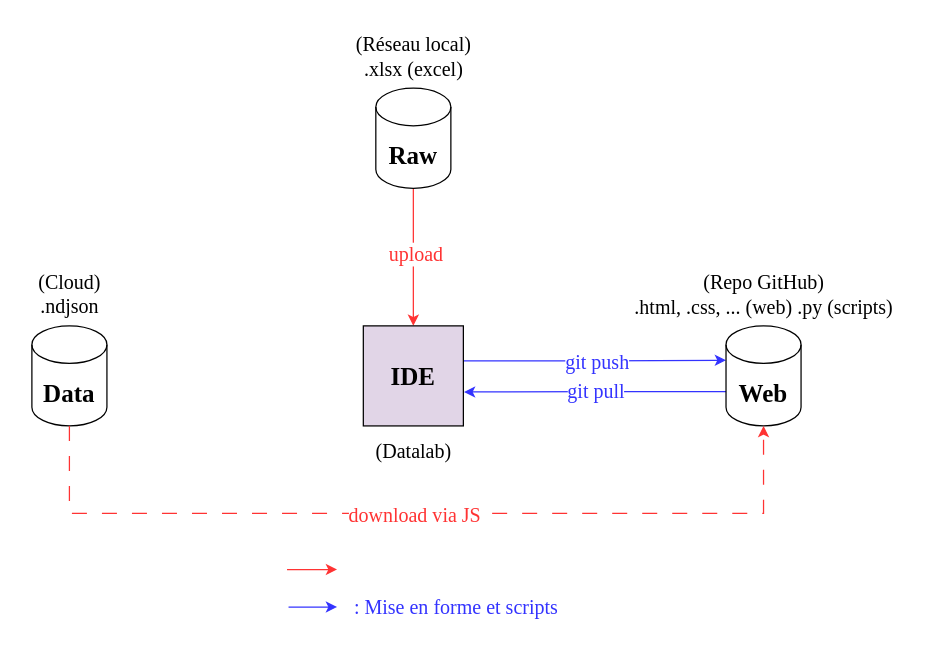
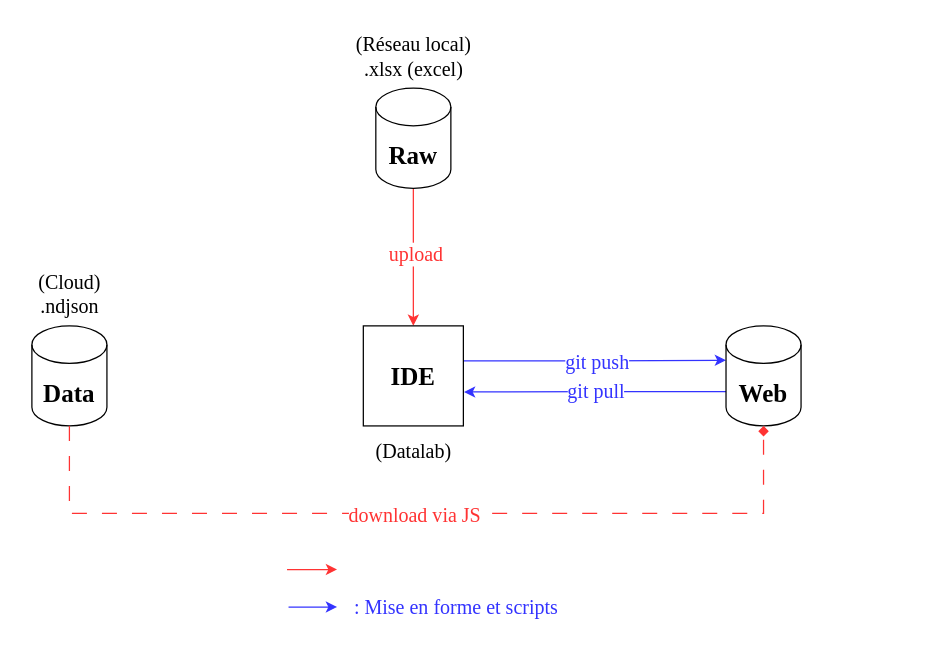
(763, 294) -> none
(413, 376) -> (413, 376)
(763, 436) -> (763, 436)
